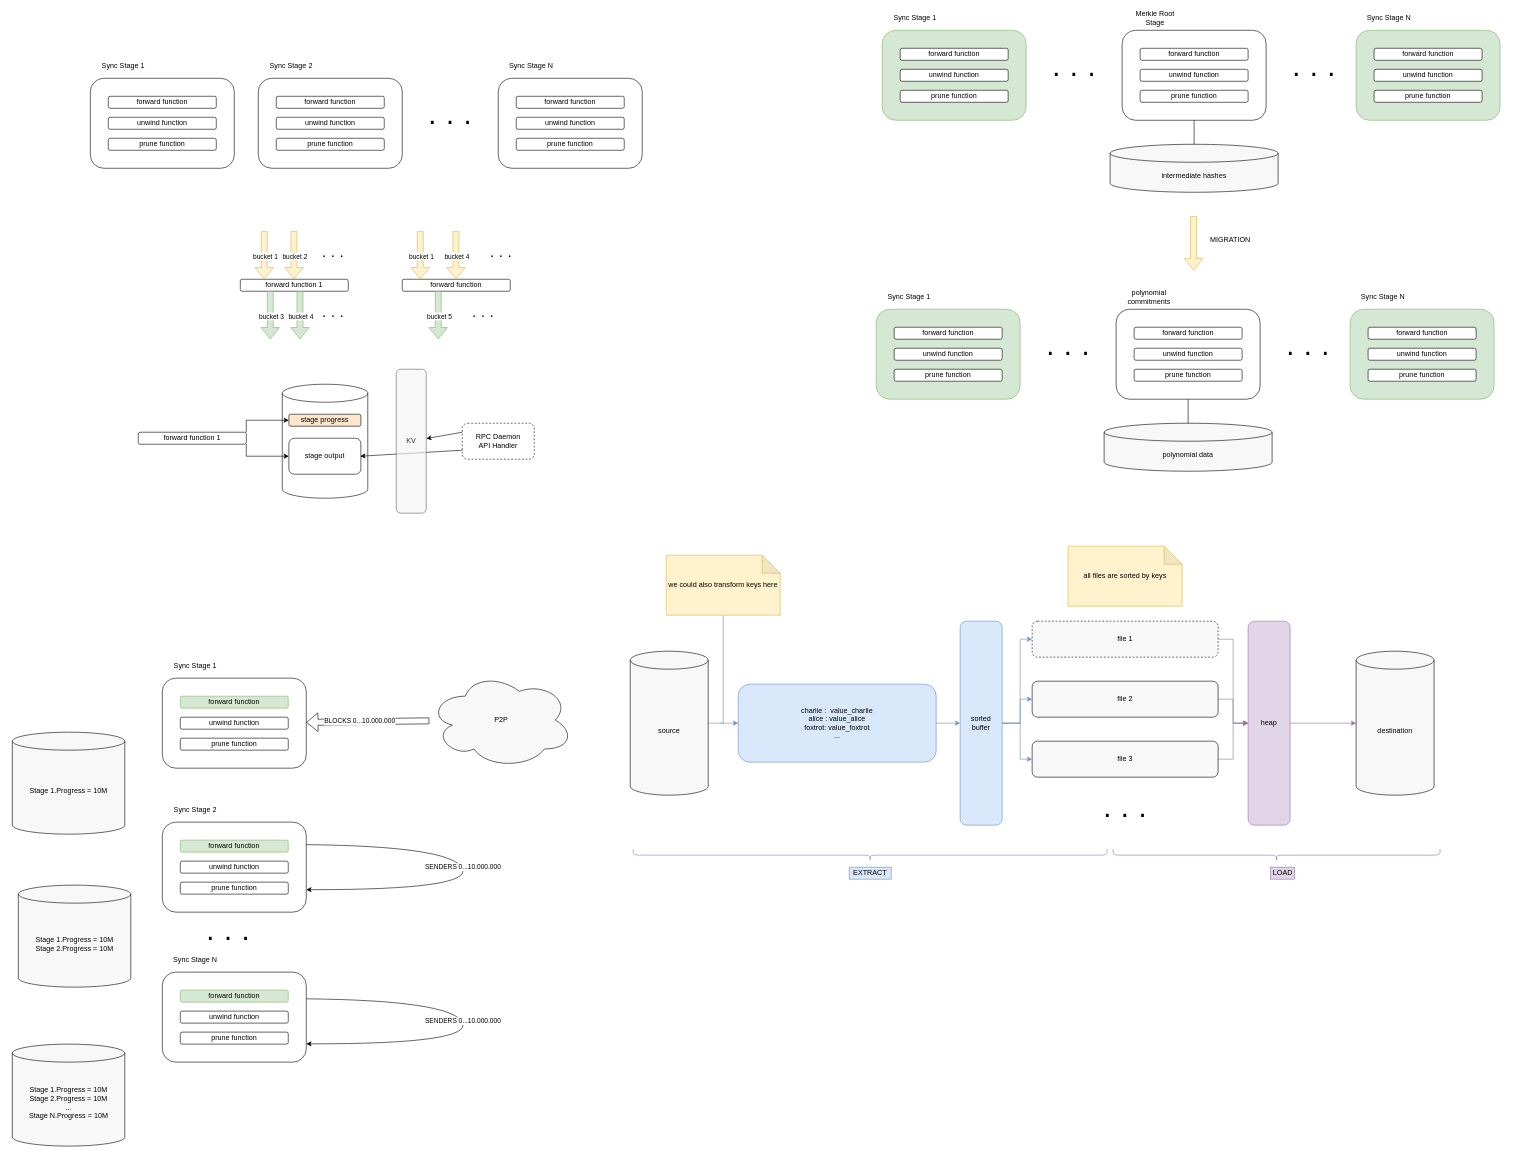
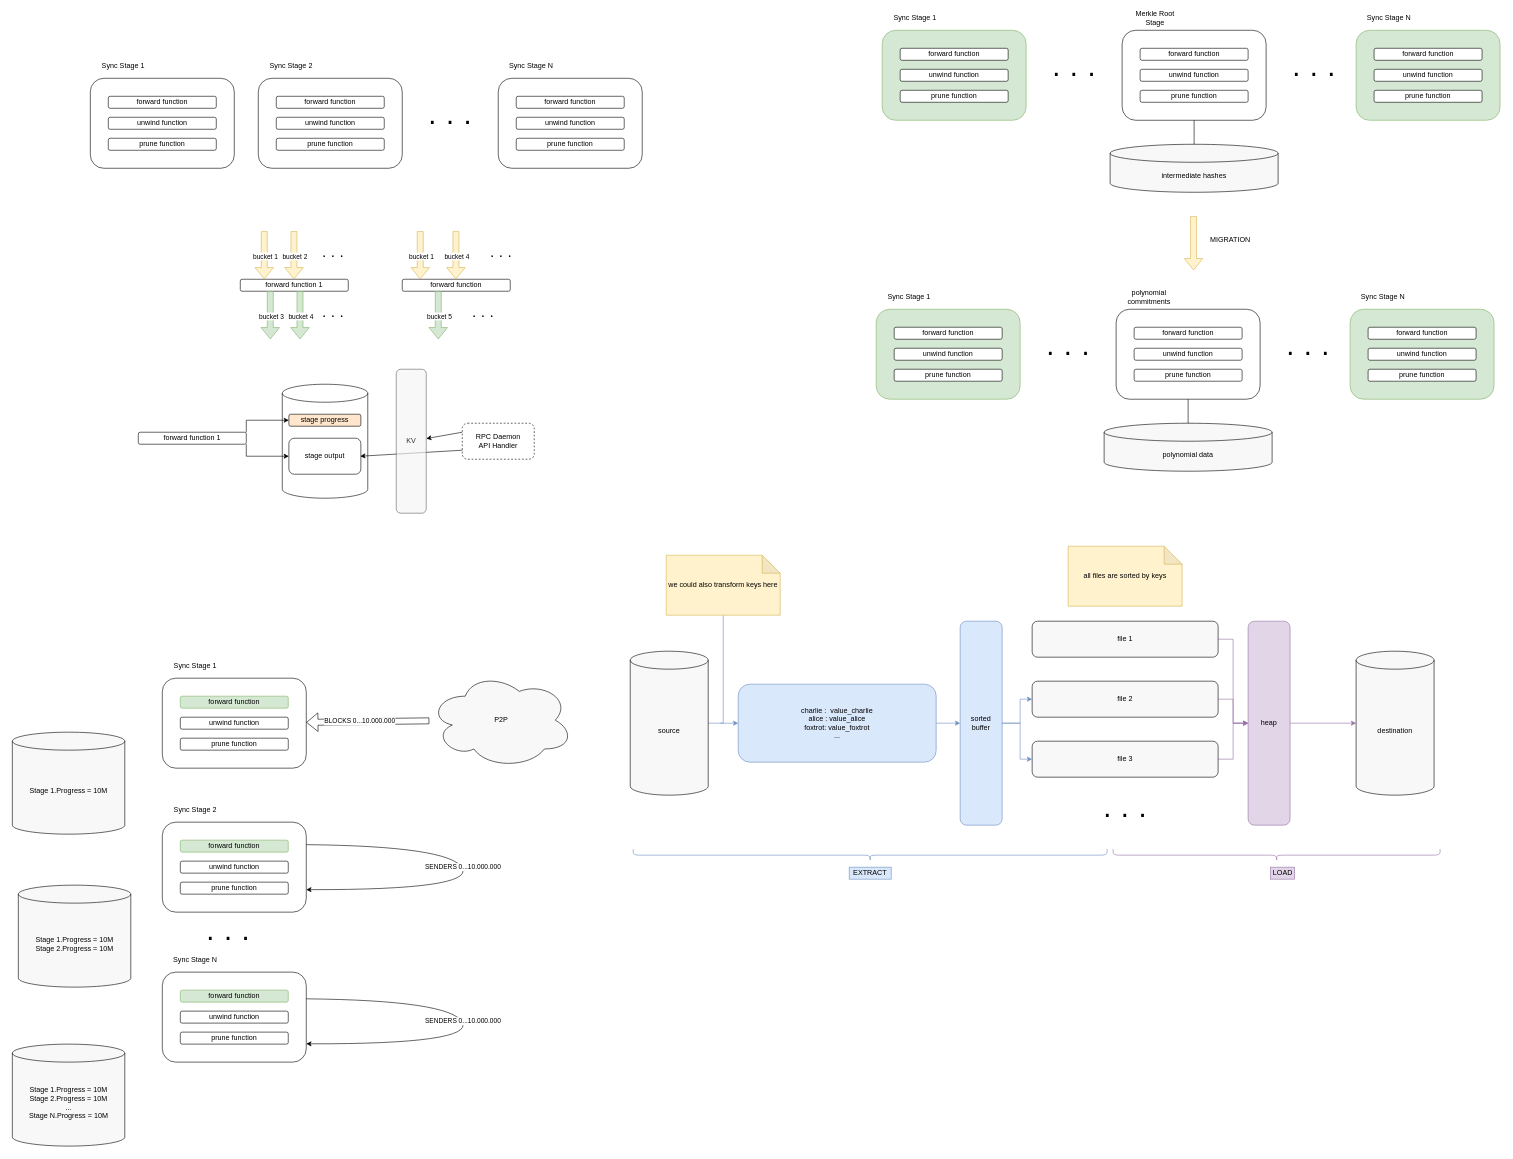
(1022, 639) -> none
(1125, 639) -> (1125, 639)
